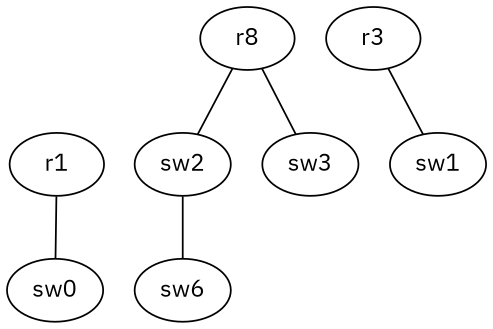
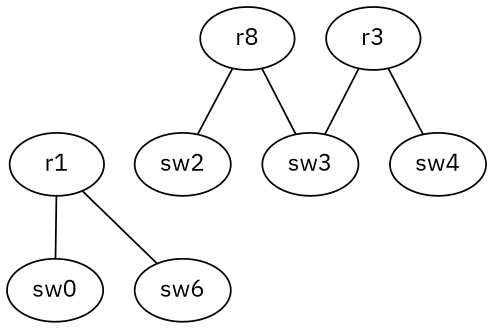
none -> (342, 101)
(438, 164) -> (438, 164)
(183, 227) -> (120, 227)
